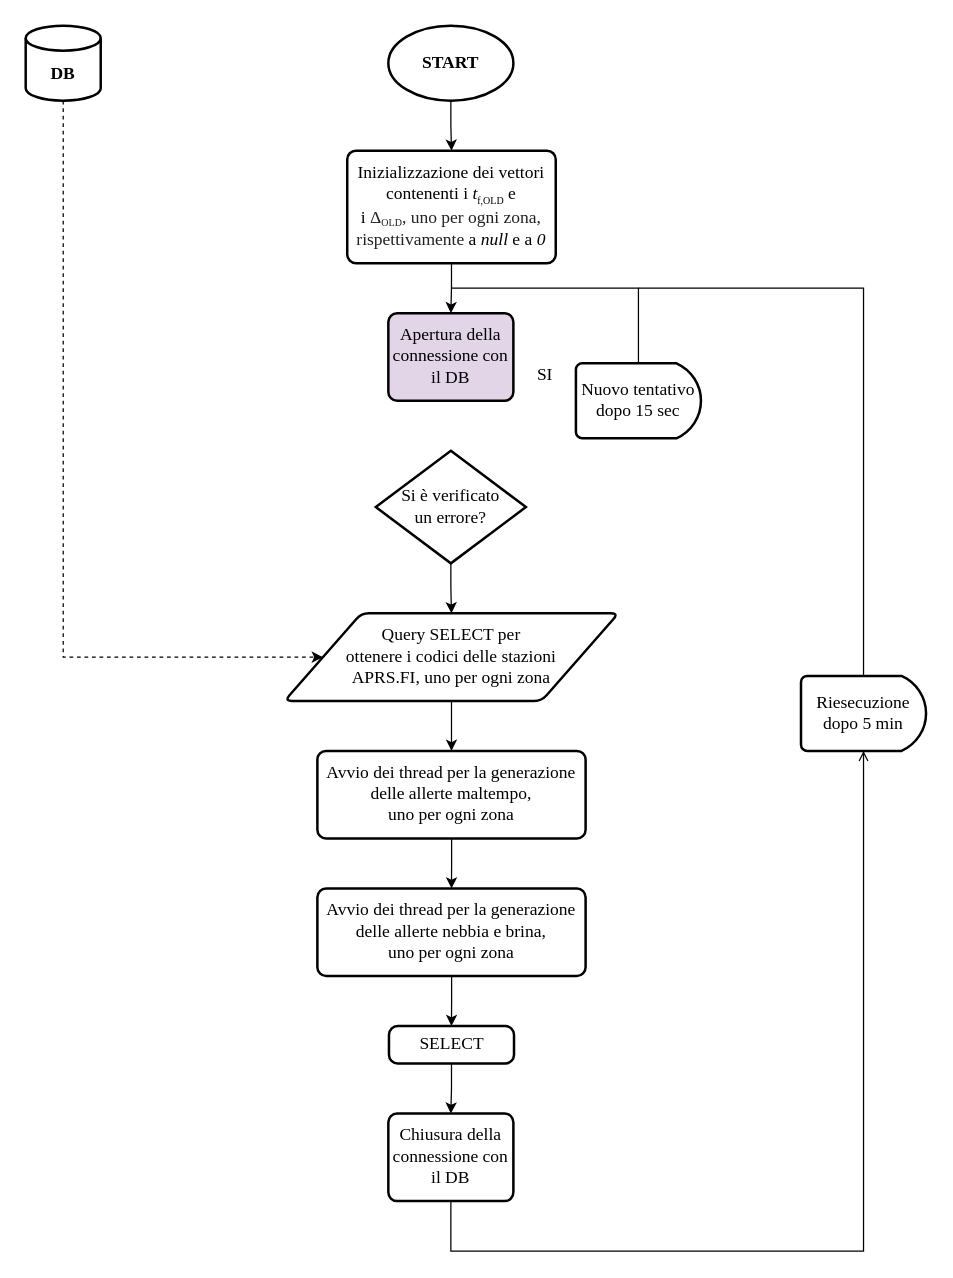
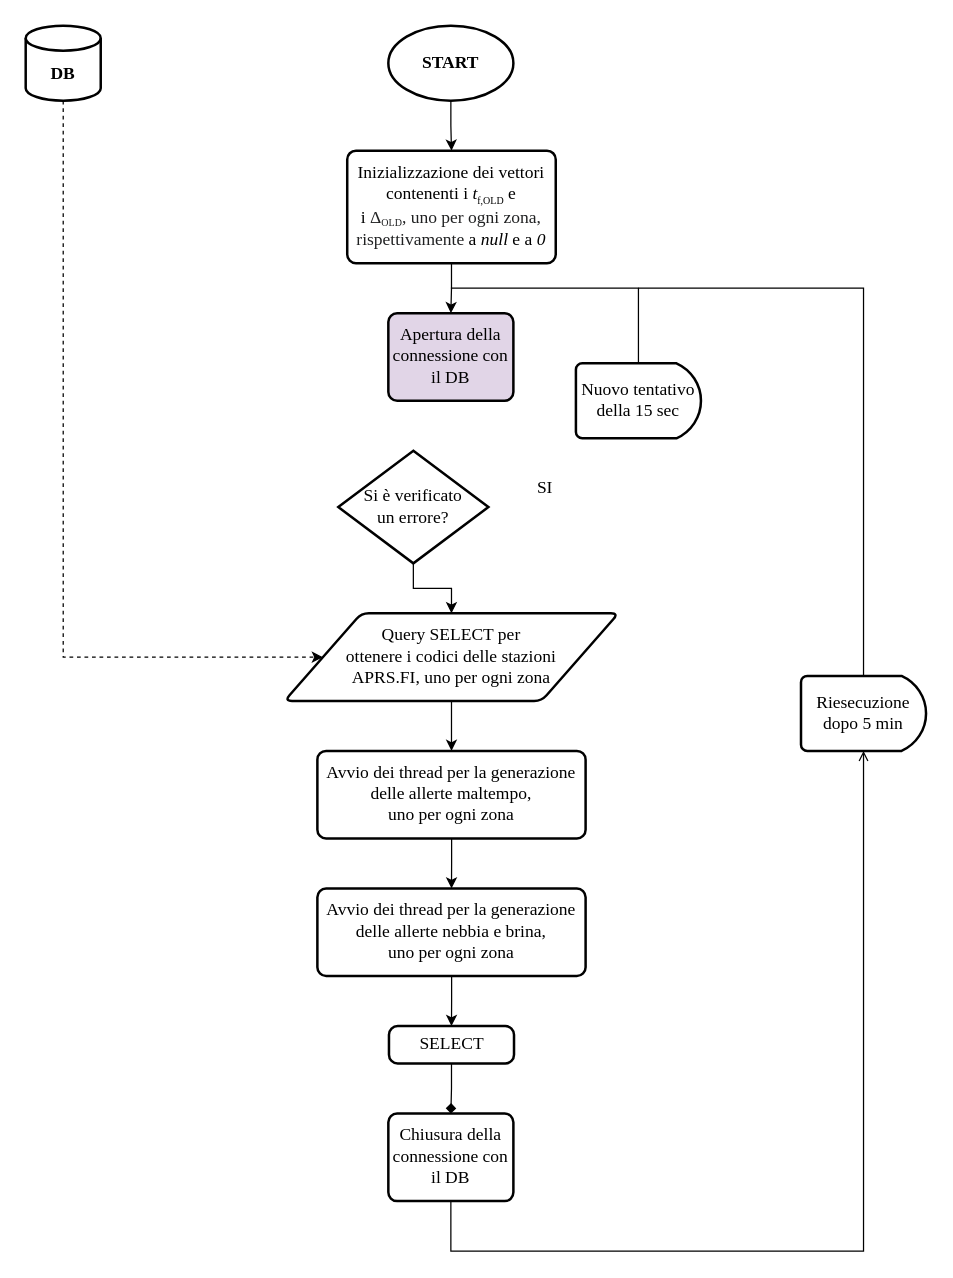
(544, 376) -> (544, 488)
(638, 401) -> (638, 401)
(451, 507) -> (413, 507)
(451, 1103) -> (451, 1102)
